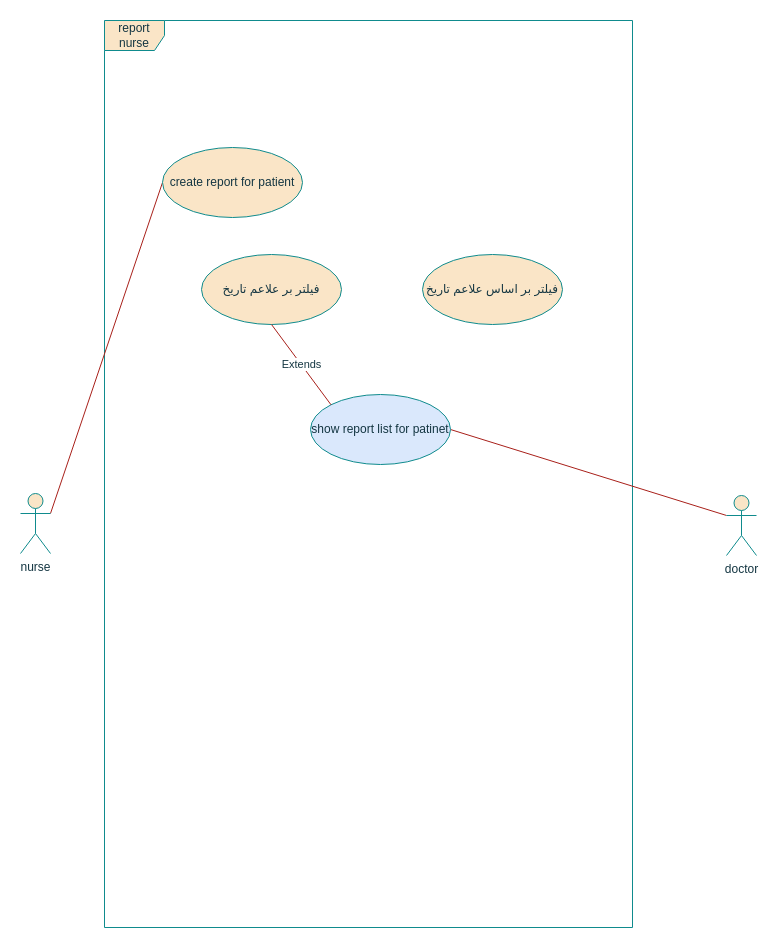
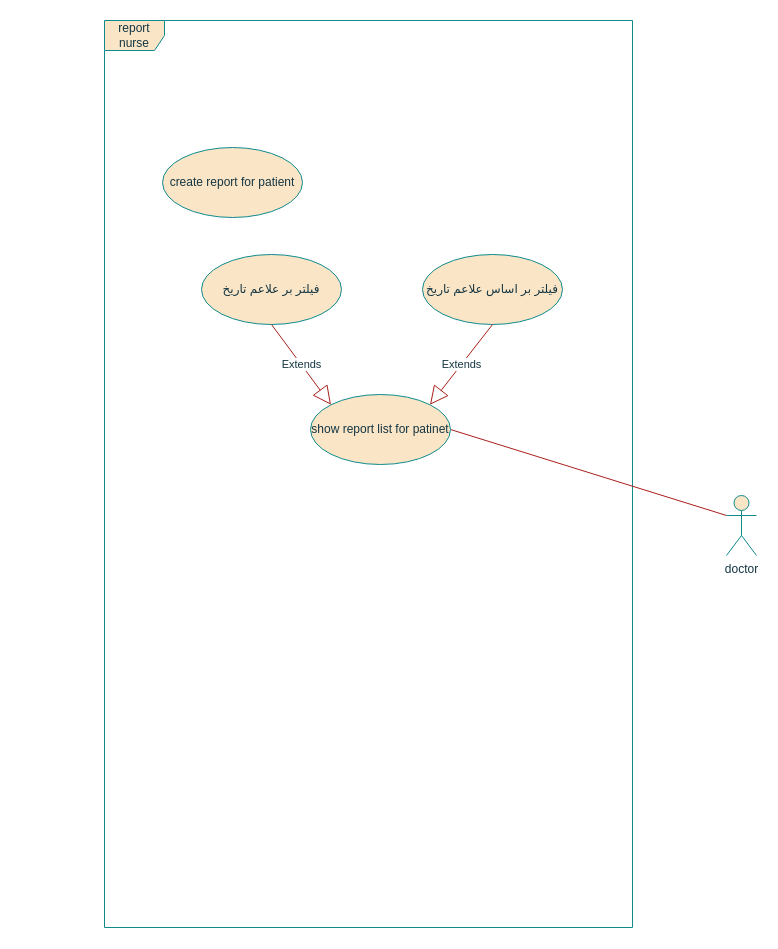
(134, 267) -> none
none -> (467, 357)
(324, 396) -> (319, 389)
(381, 430) -> (381, 430)
(36, 524) -> none
